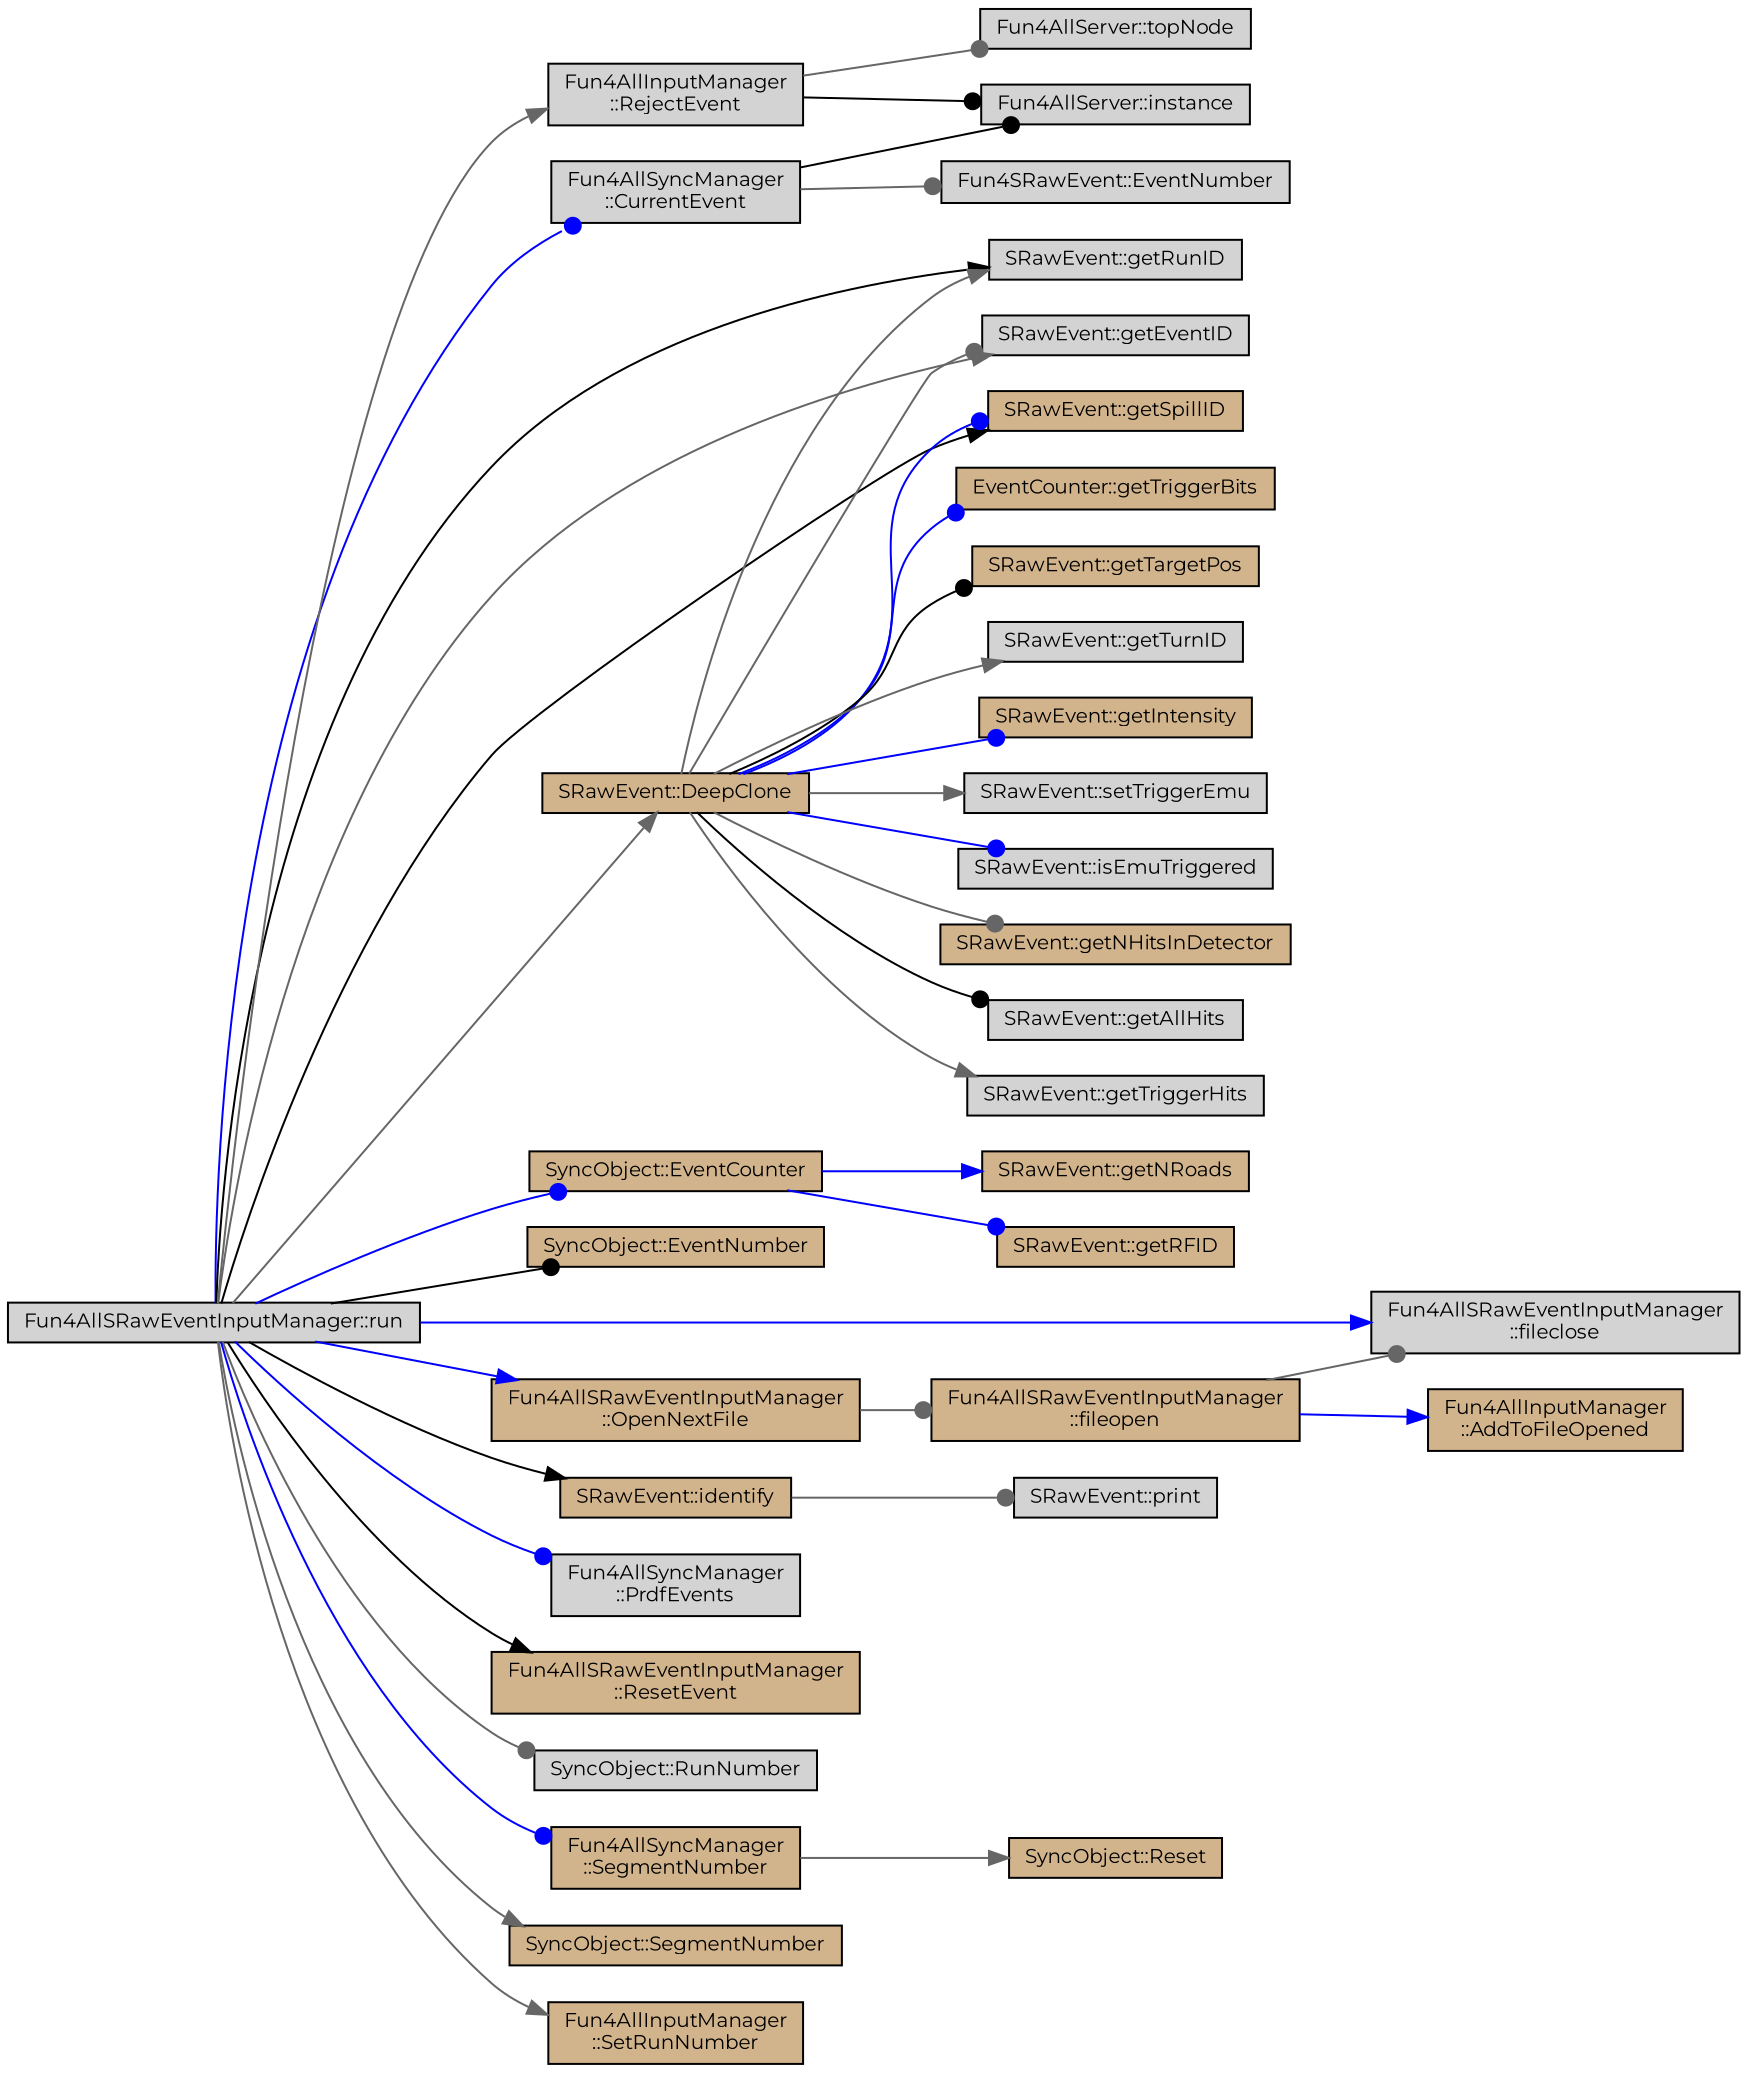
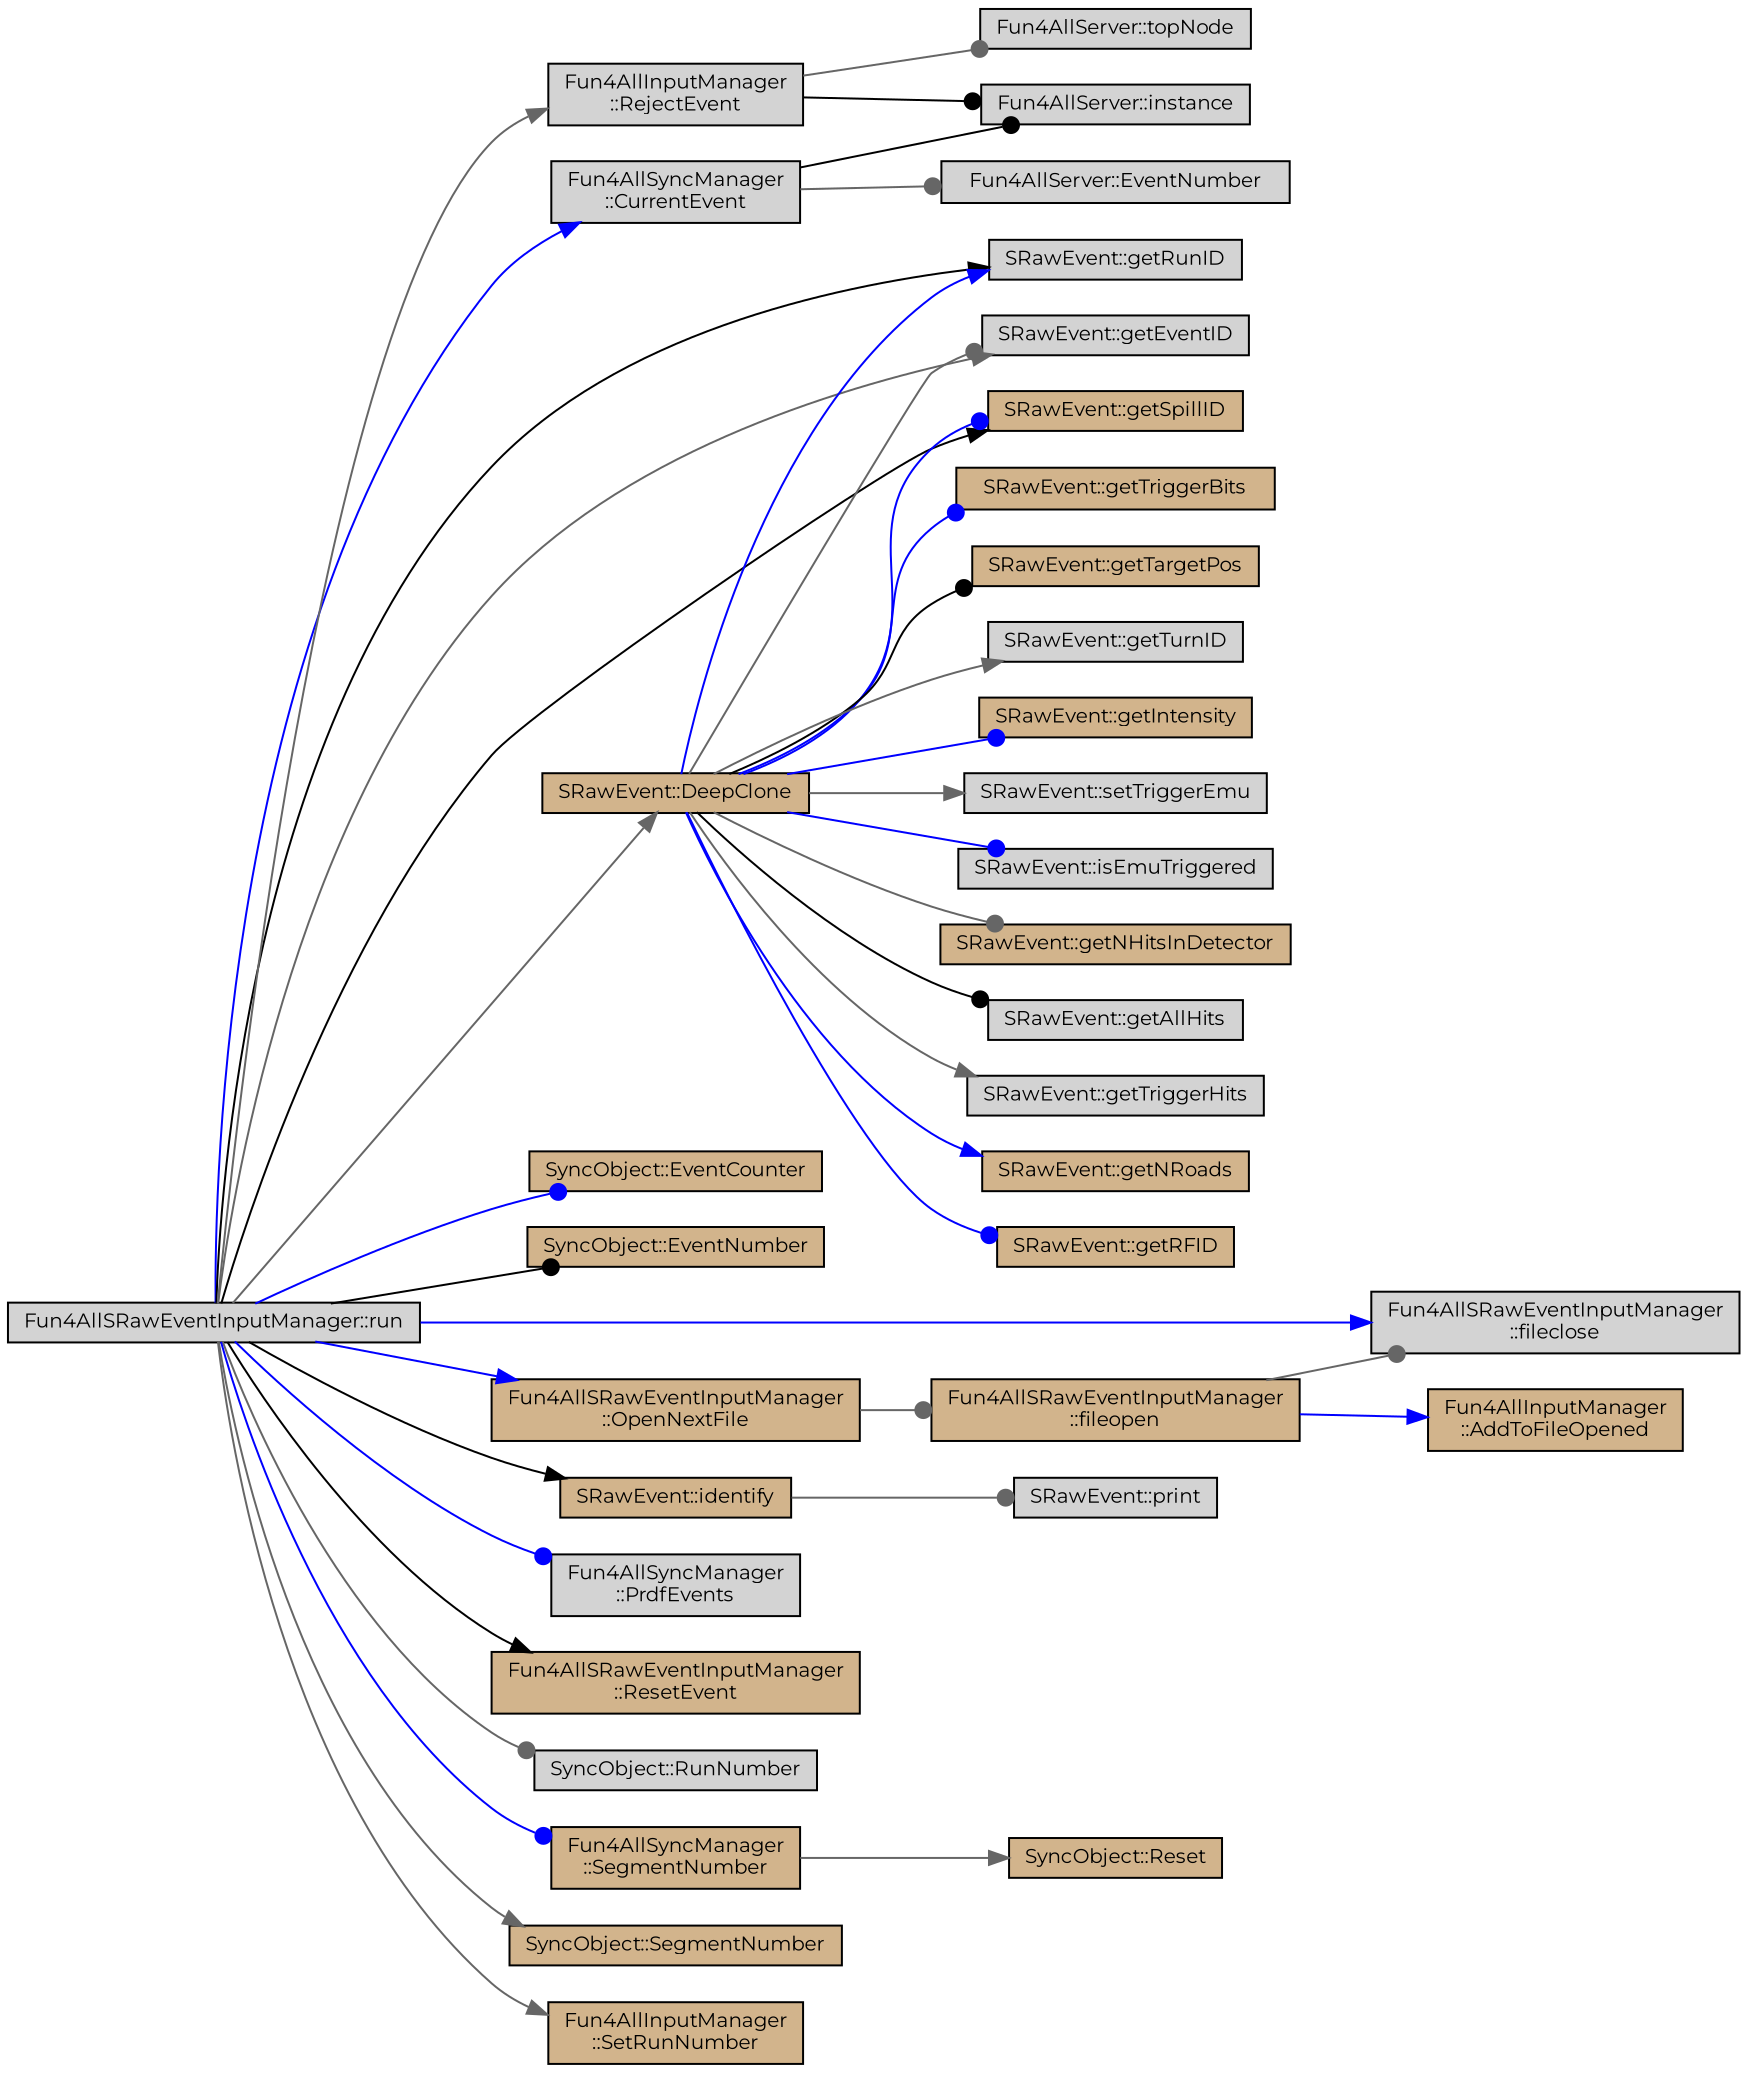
(1116, 182) -> (1116, 182)
(1116, 489) -> (1116, 489)
(777, 495) -> (777, 495)
(279, 756) -> (279, 756)
(892, 1171) -> (805, 1013)
(888, 1208) -> (809, 1044)
